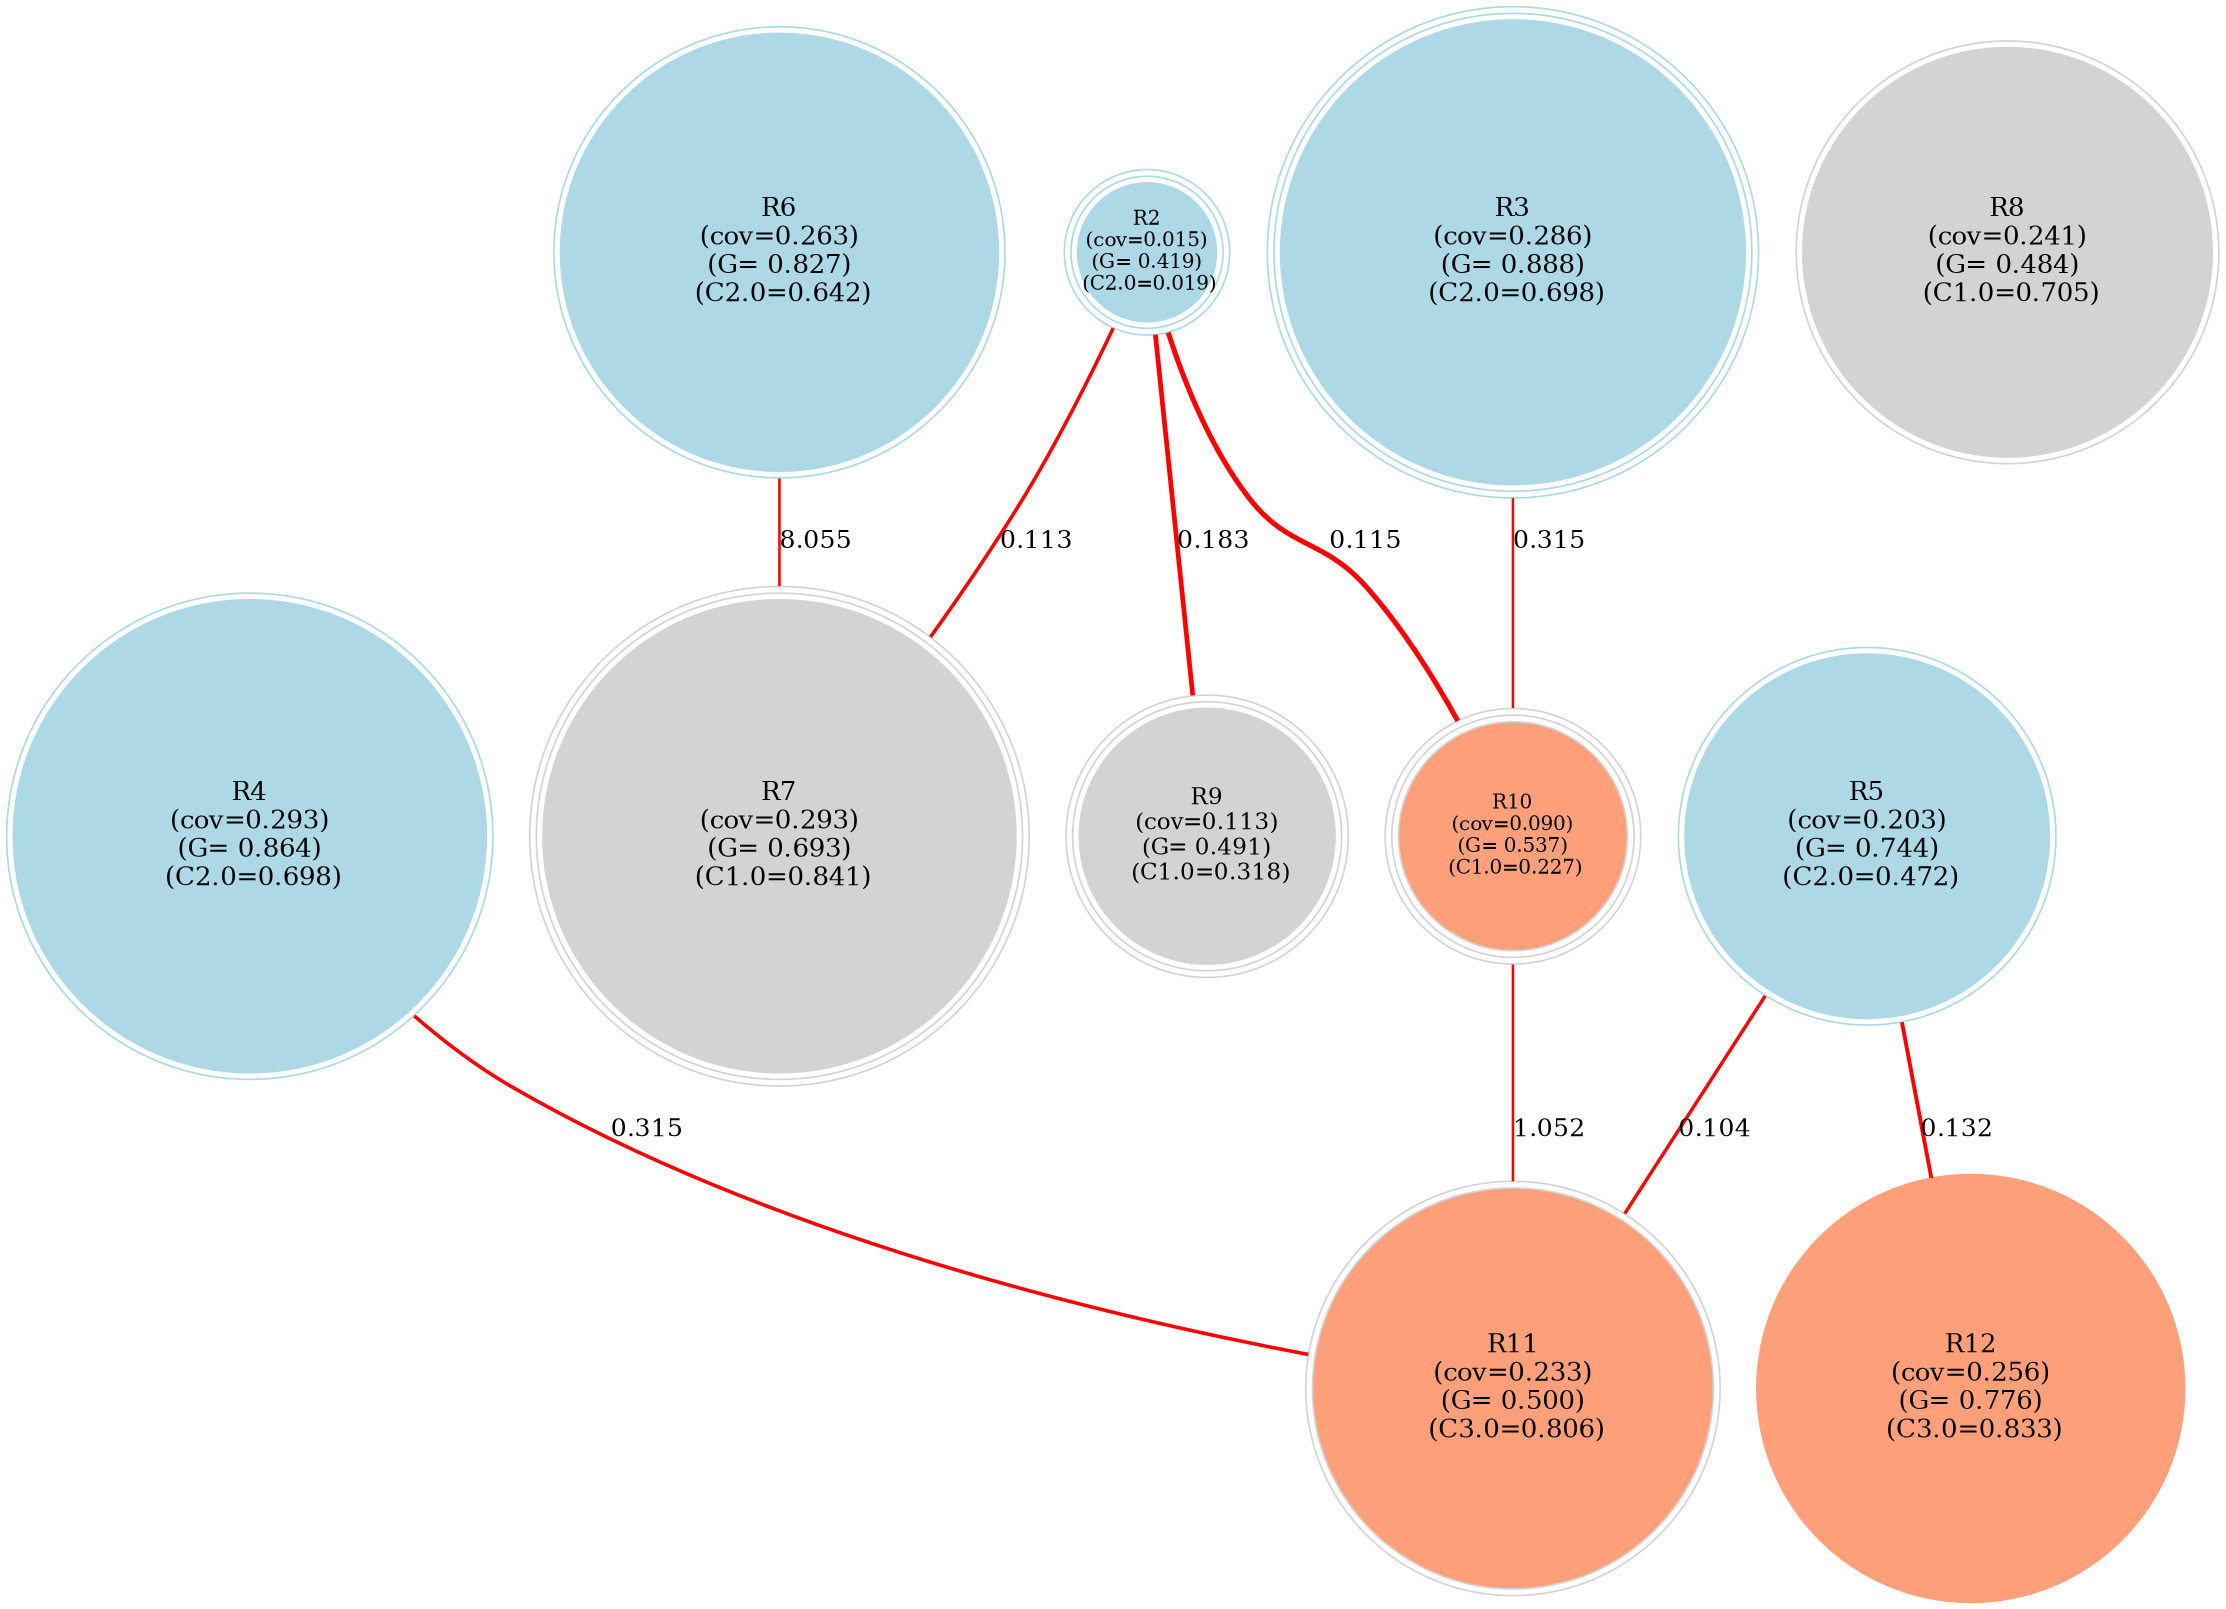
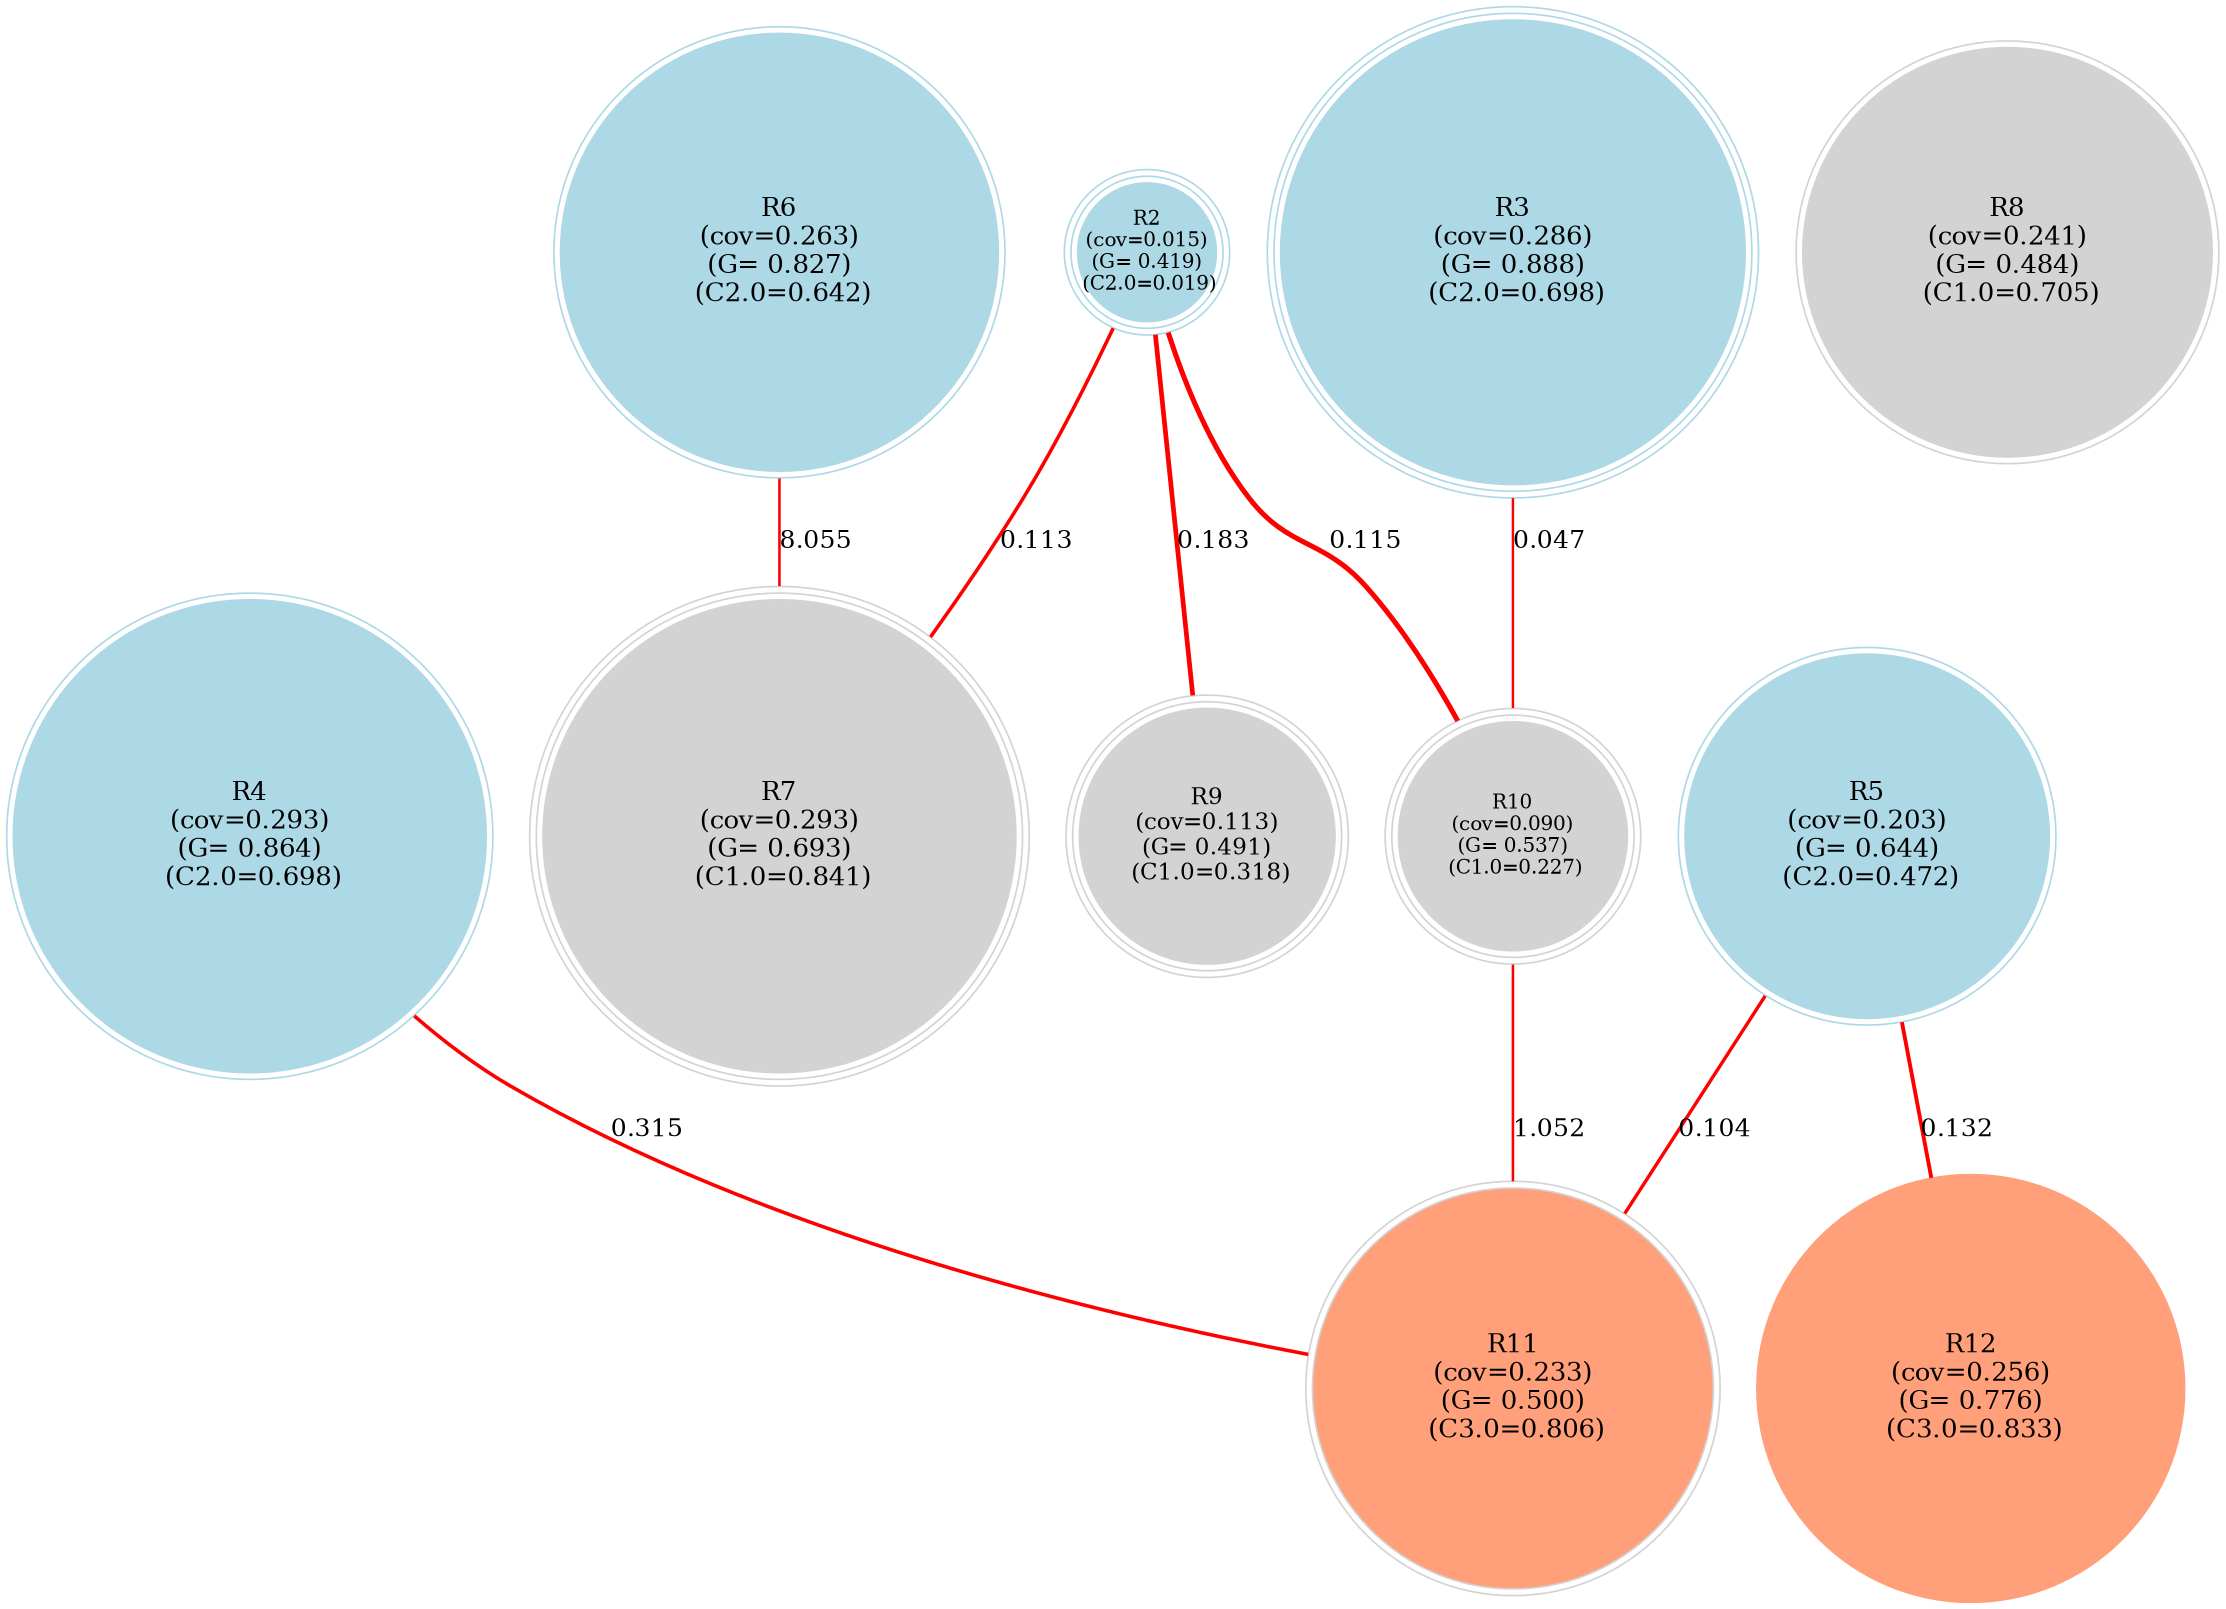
(1550, 542) -> (1550, 542)
(1513, 836) -> (1513, 836)
(1867, 836) -> (1867, 836)
